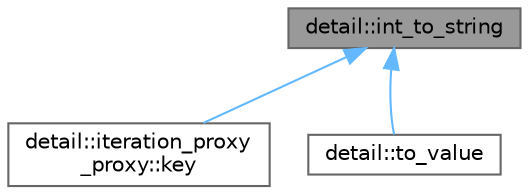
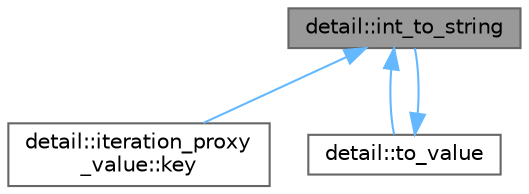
none -> (418, 81)
(139, 155) -> (139, 155)
